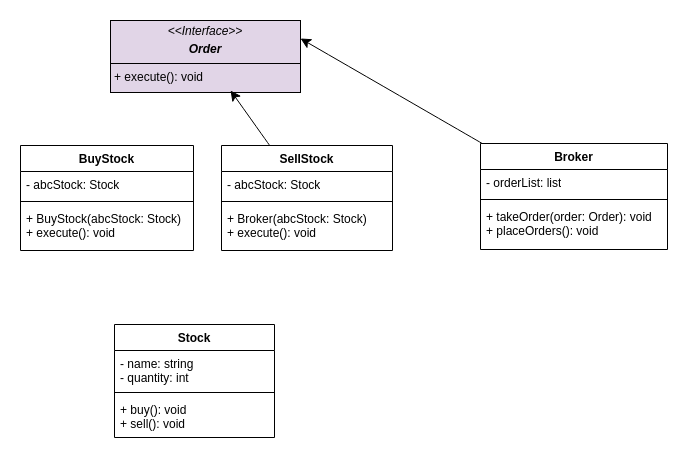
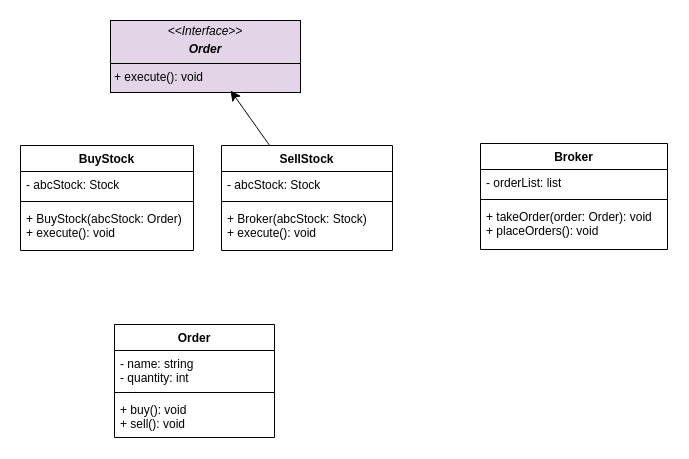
(395, 93) -> none
(108, 234) -> (108, 234)
(195, 339) -> (195, 339)
